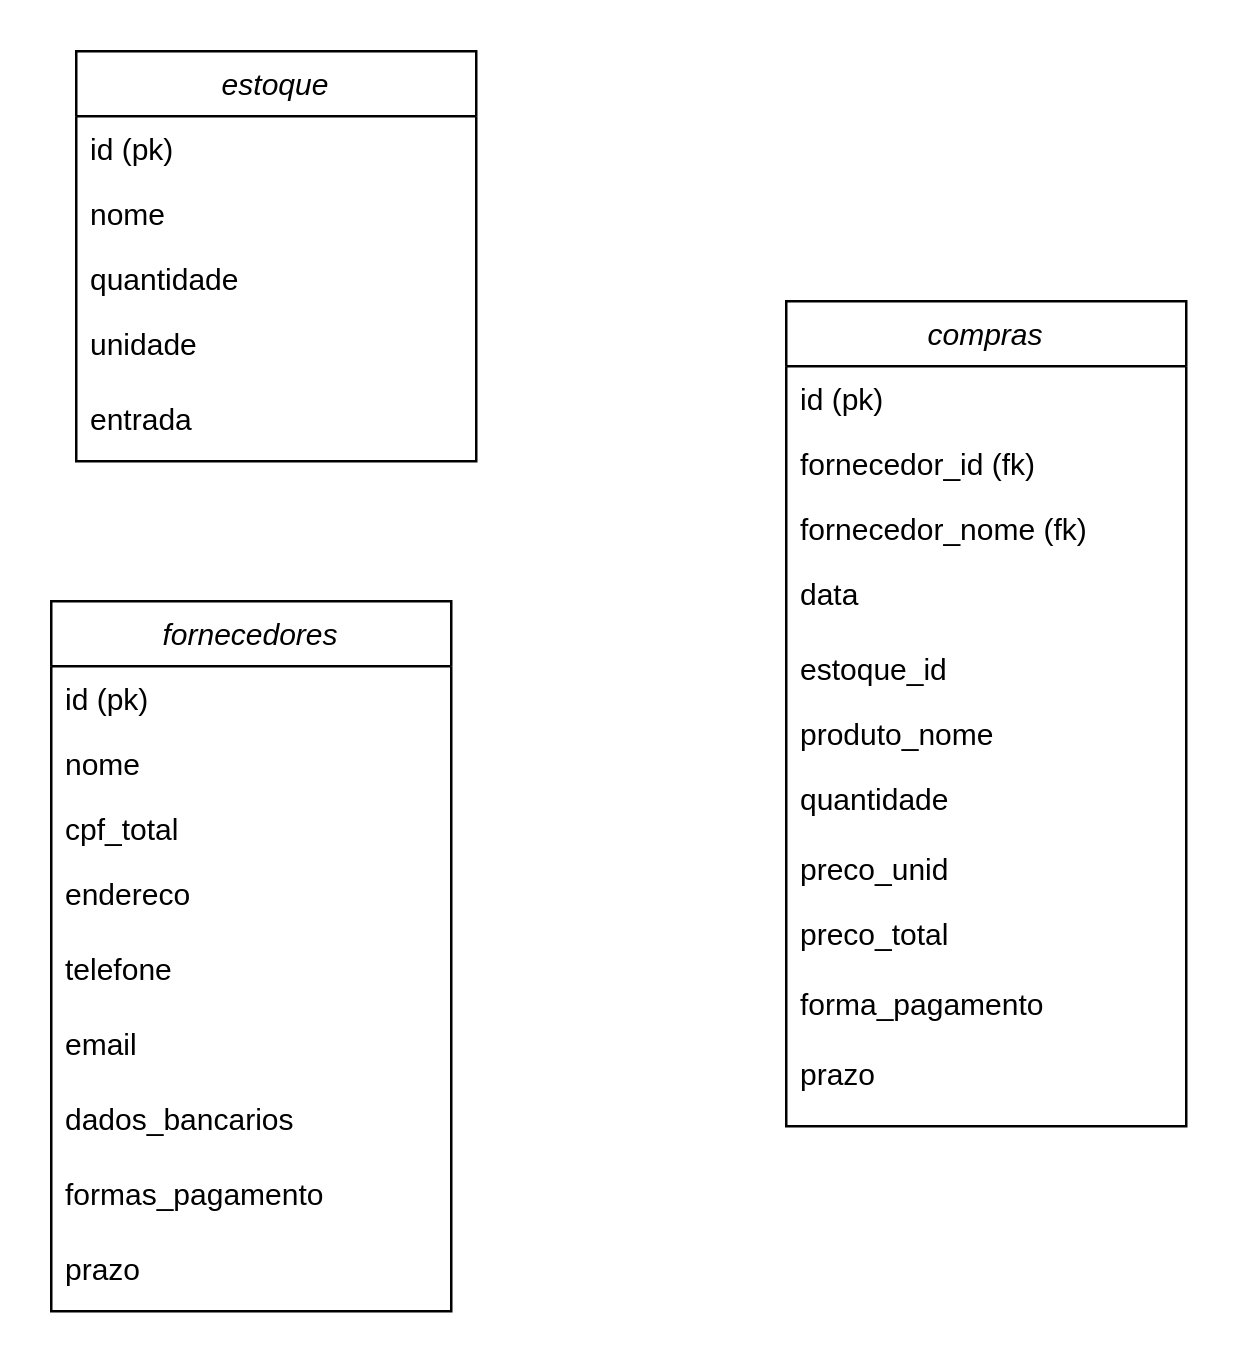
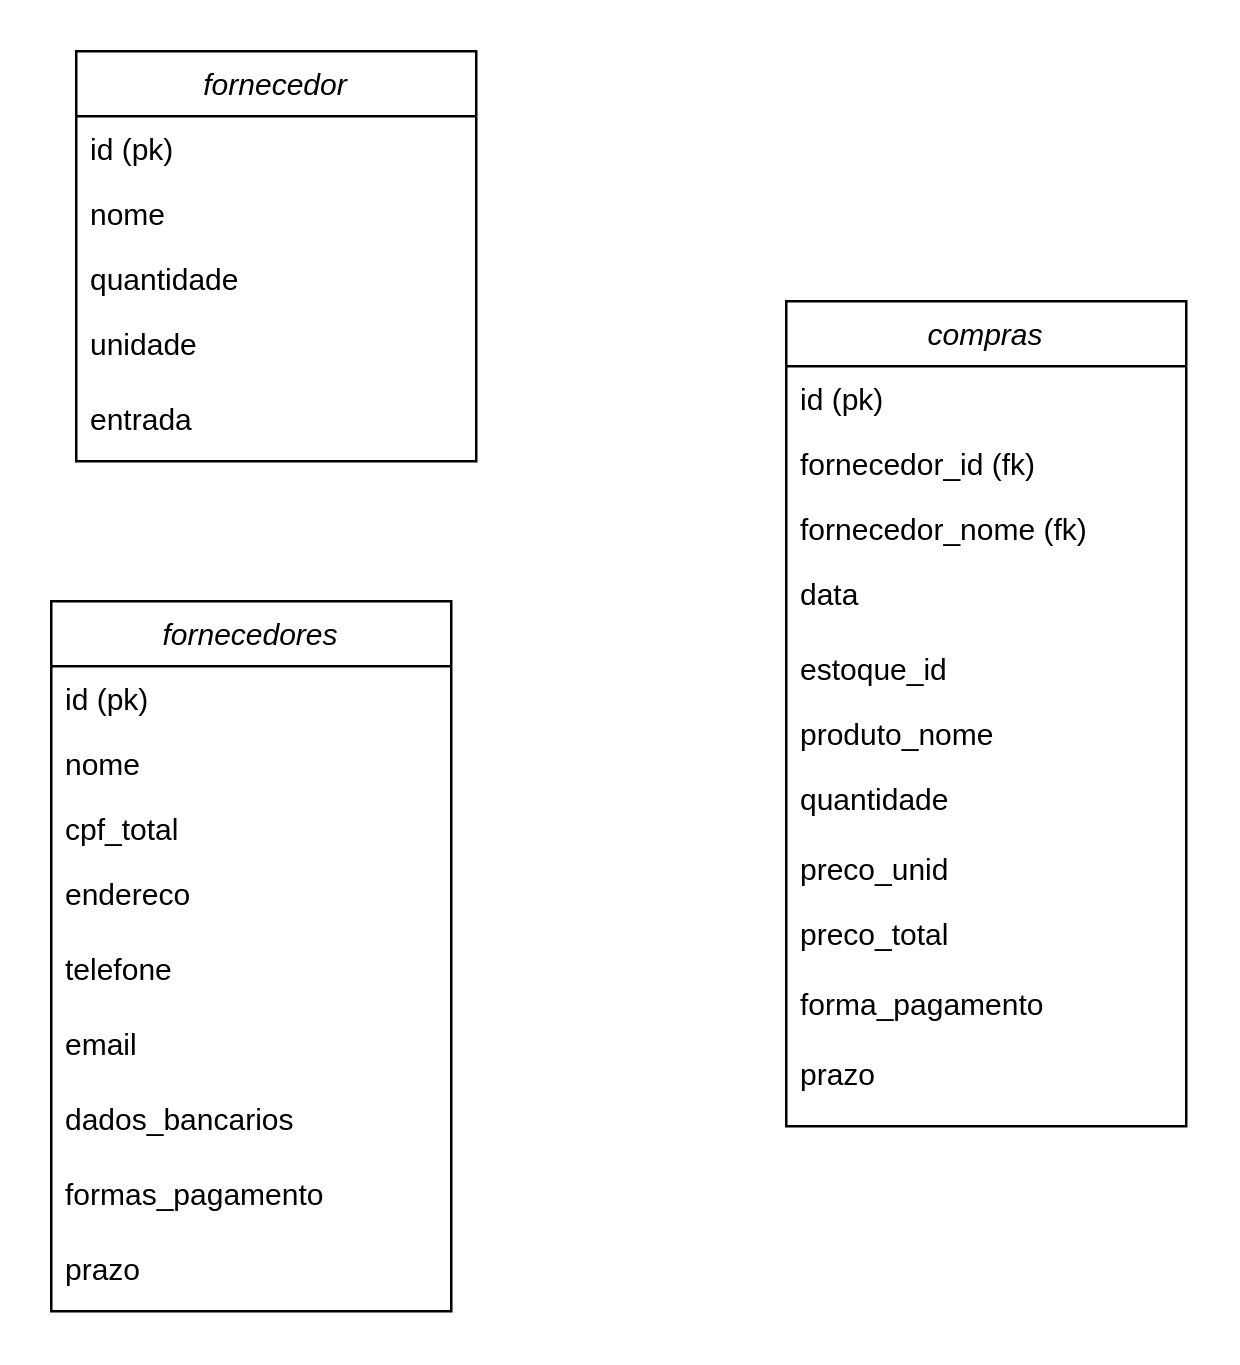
(275, 85) -> (275, 85)
